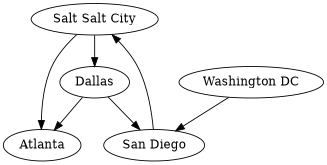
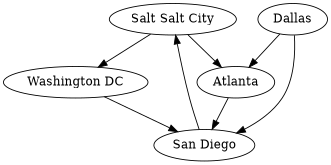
(95, 46) -> (128, 48)
none -> (222, 110)
